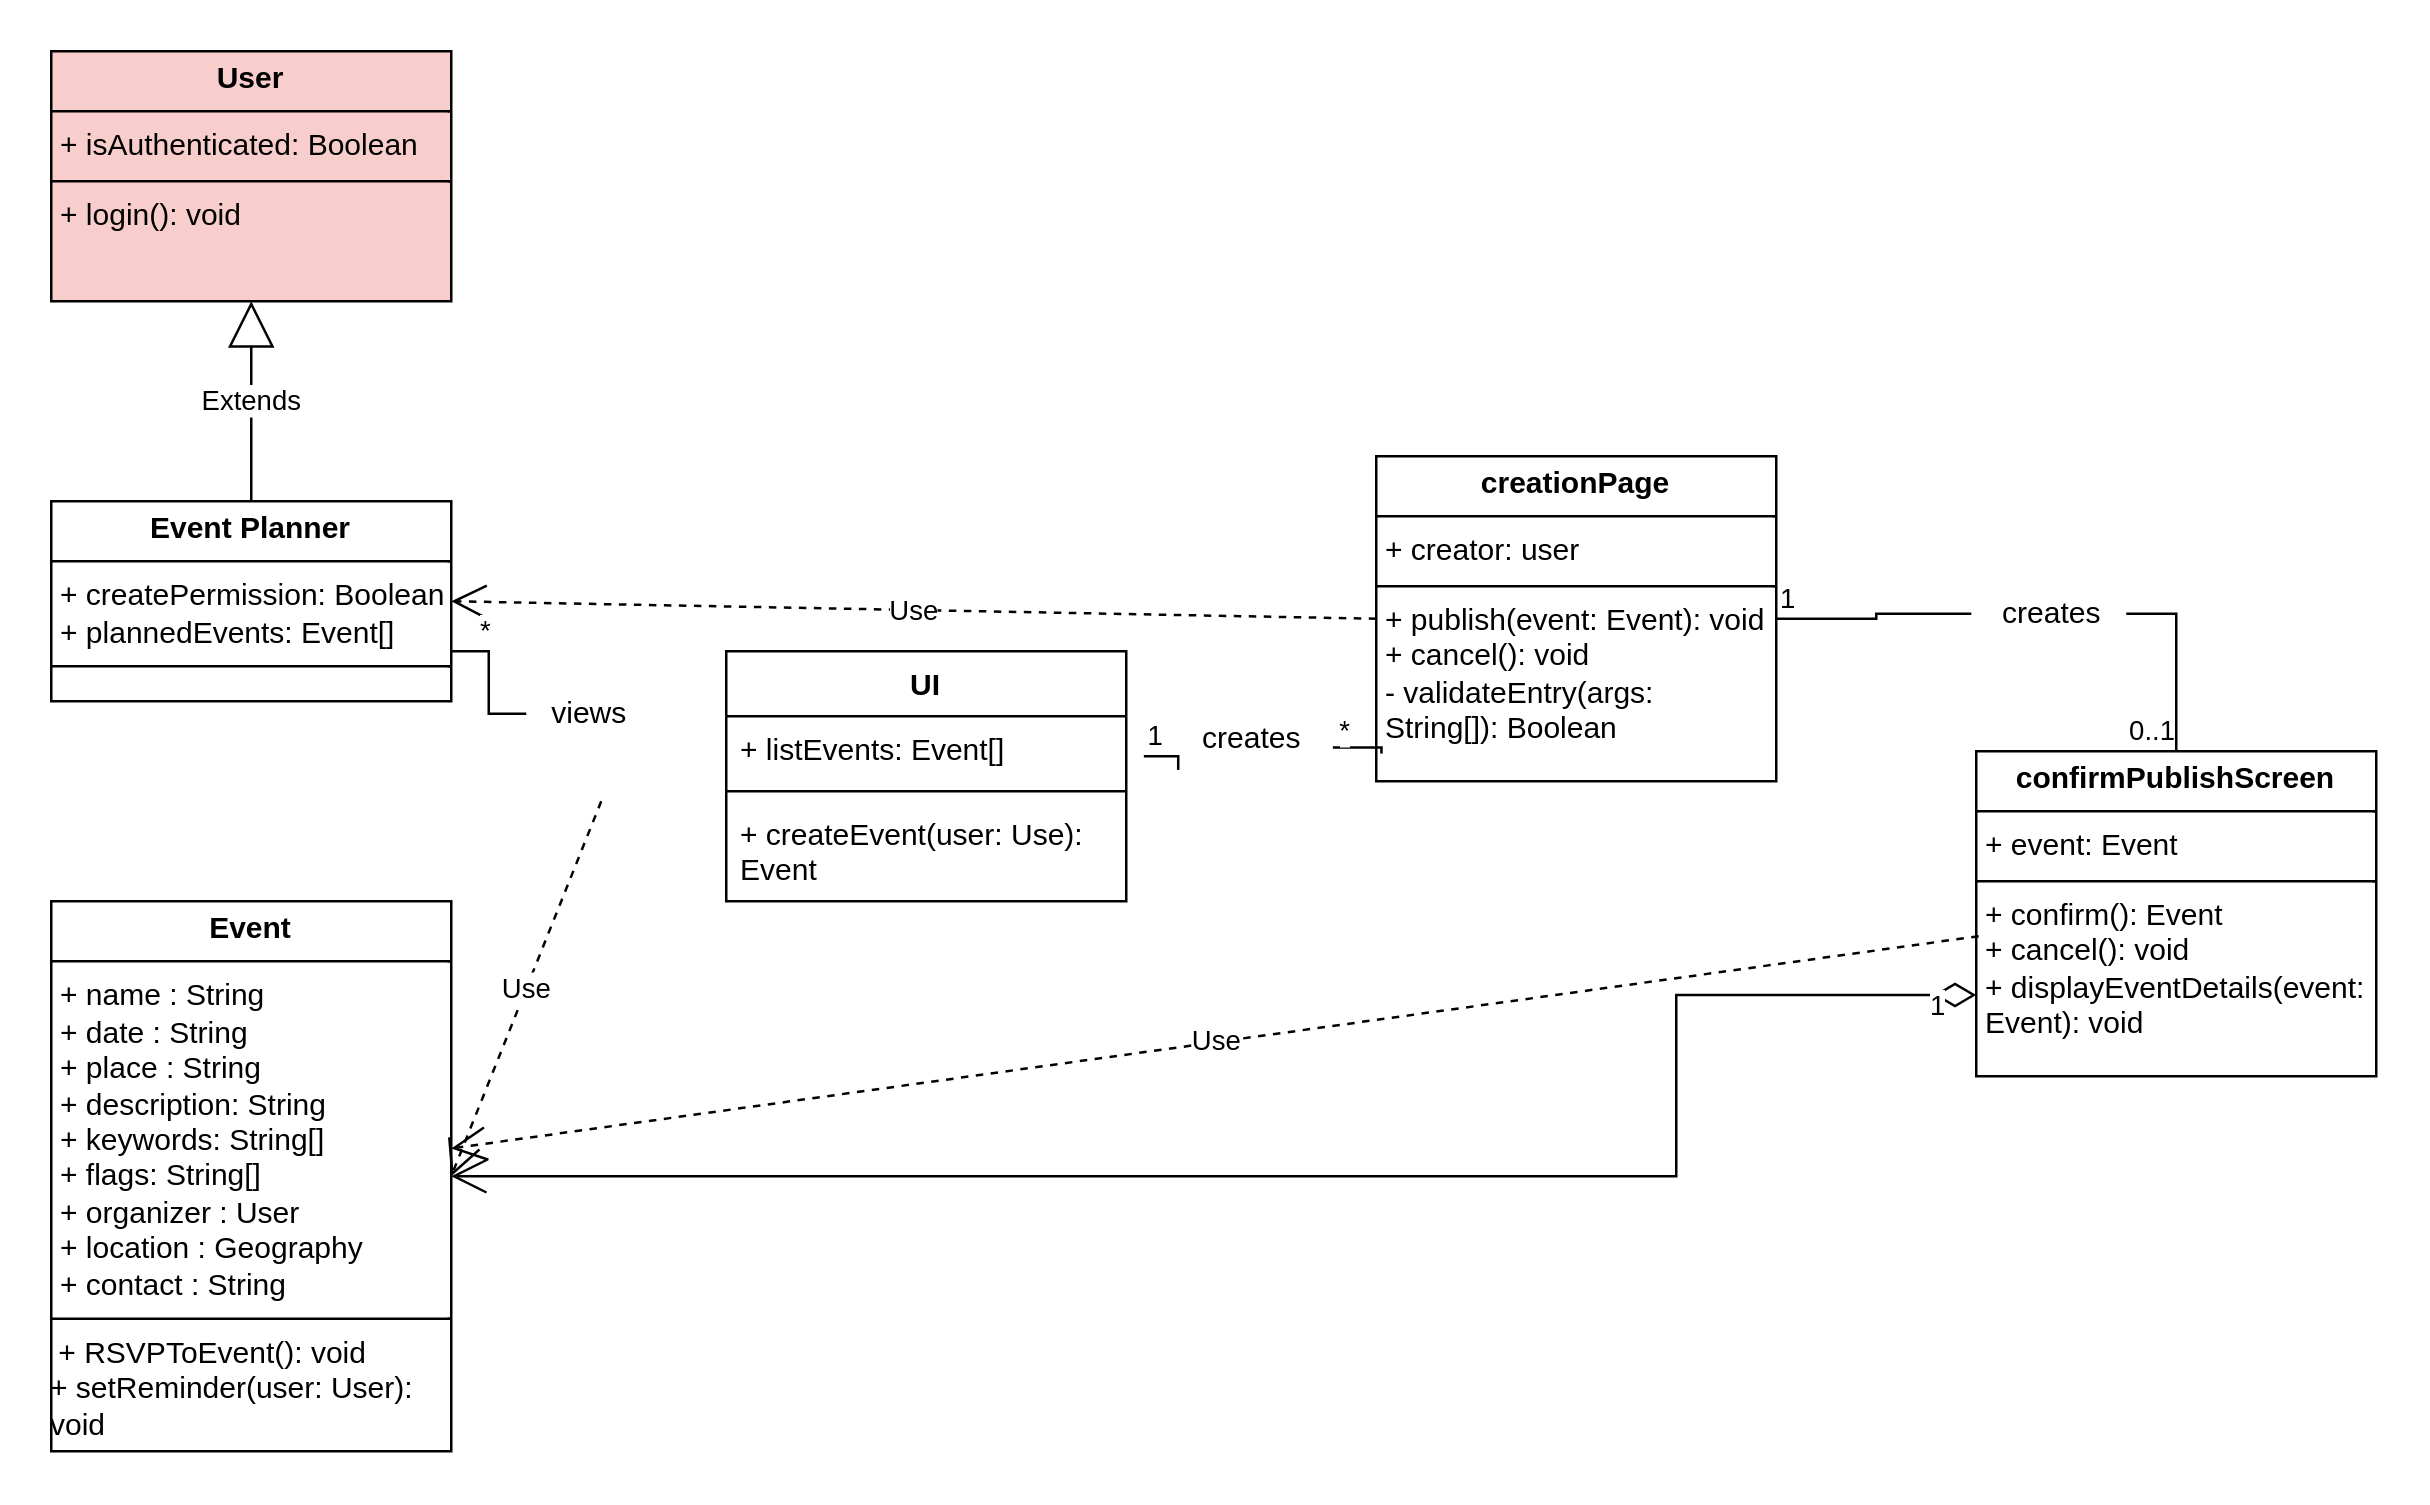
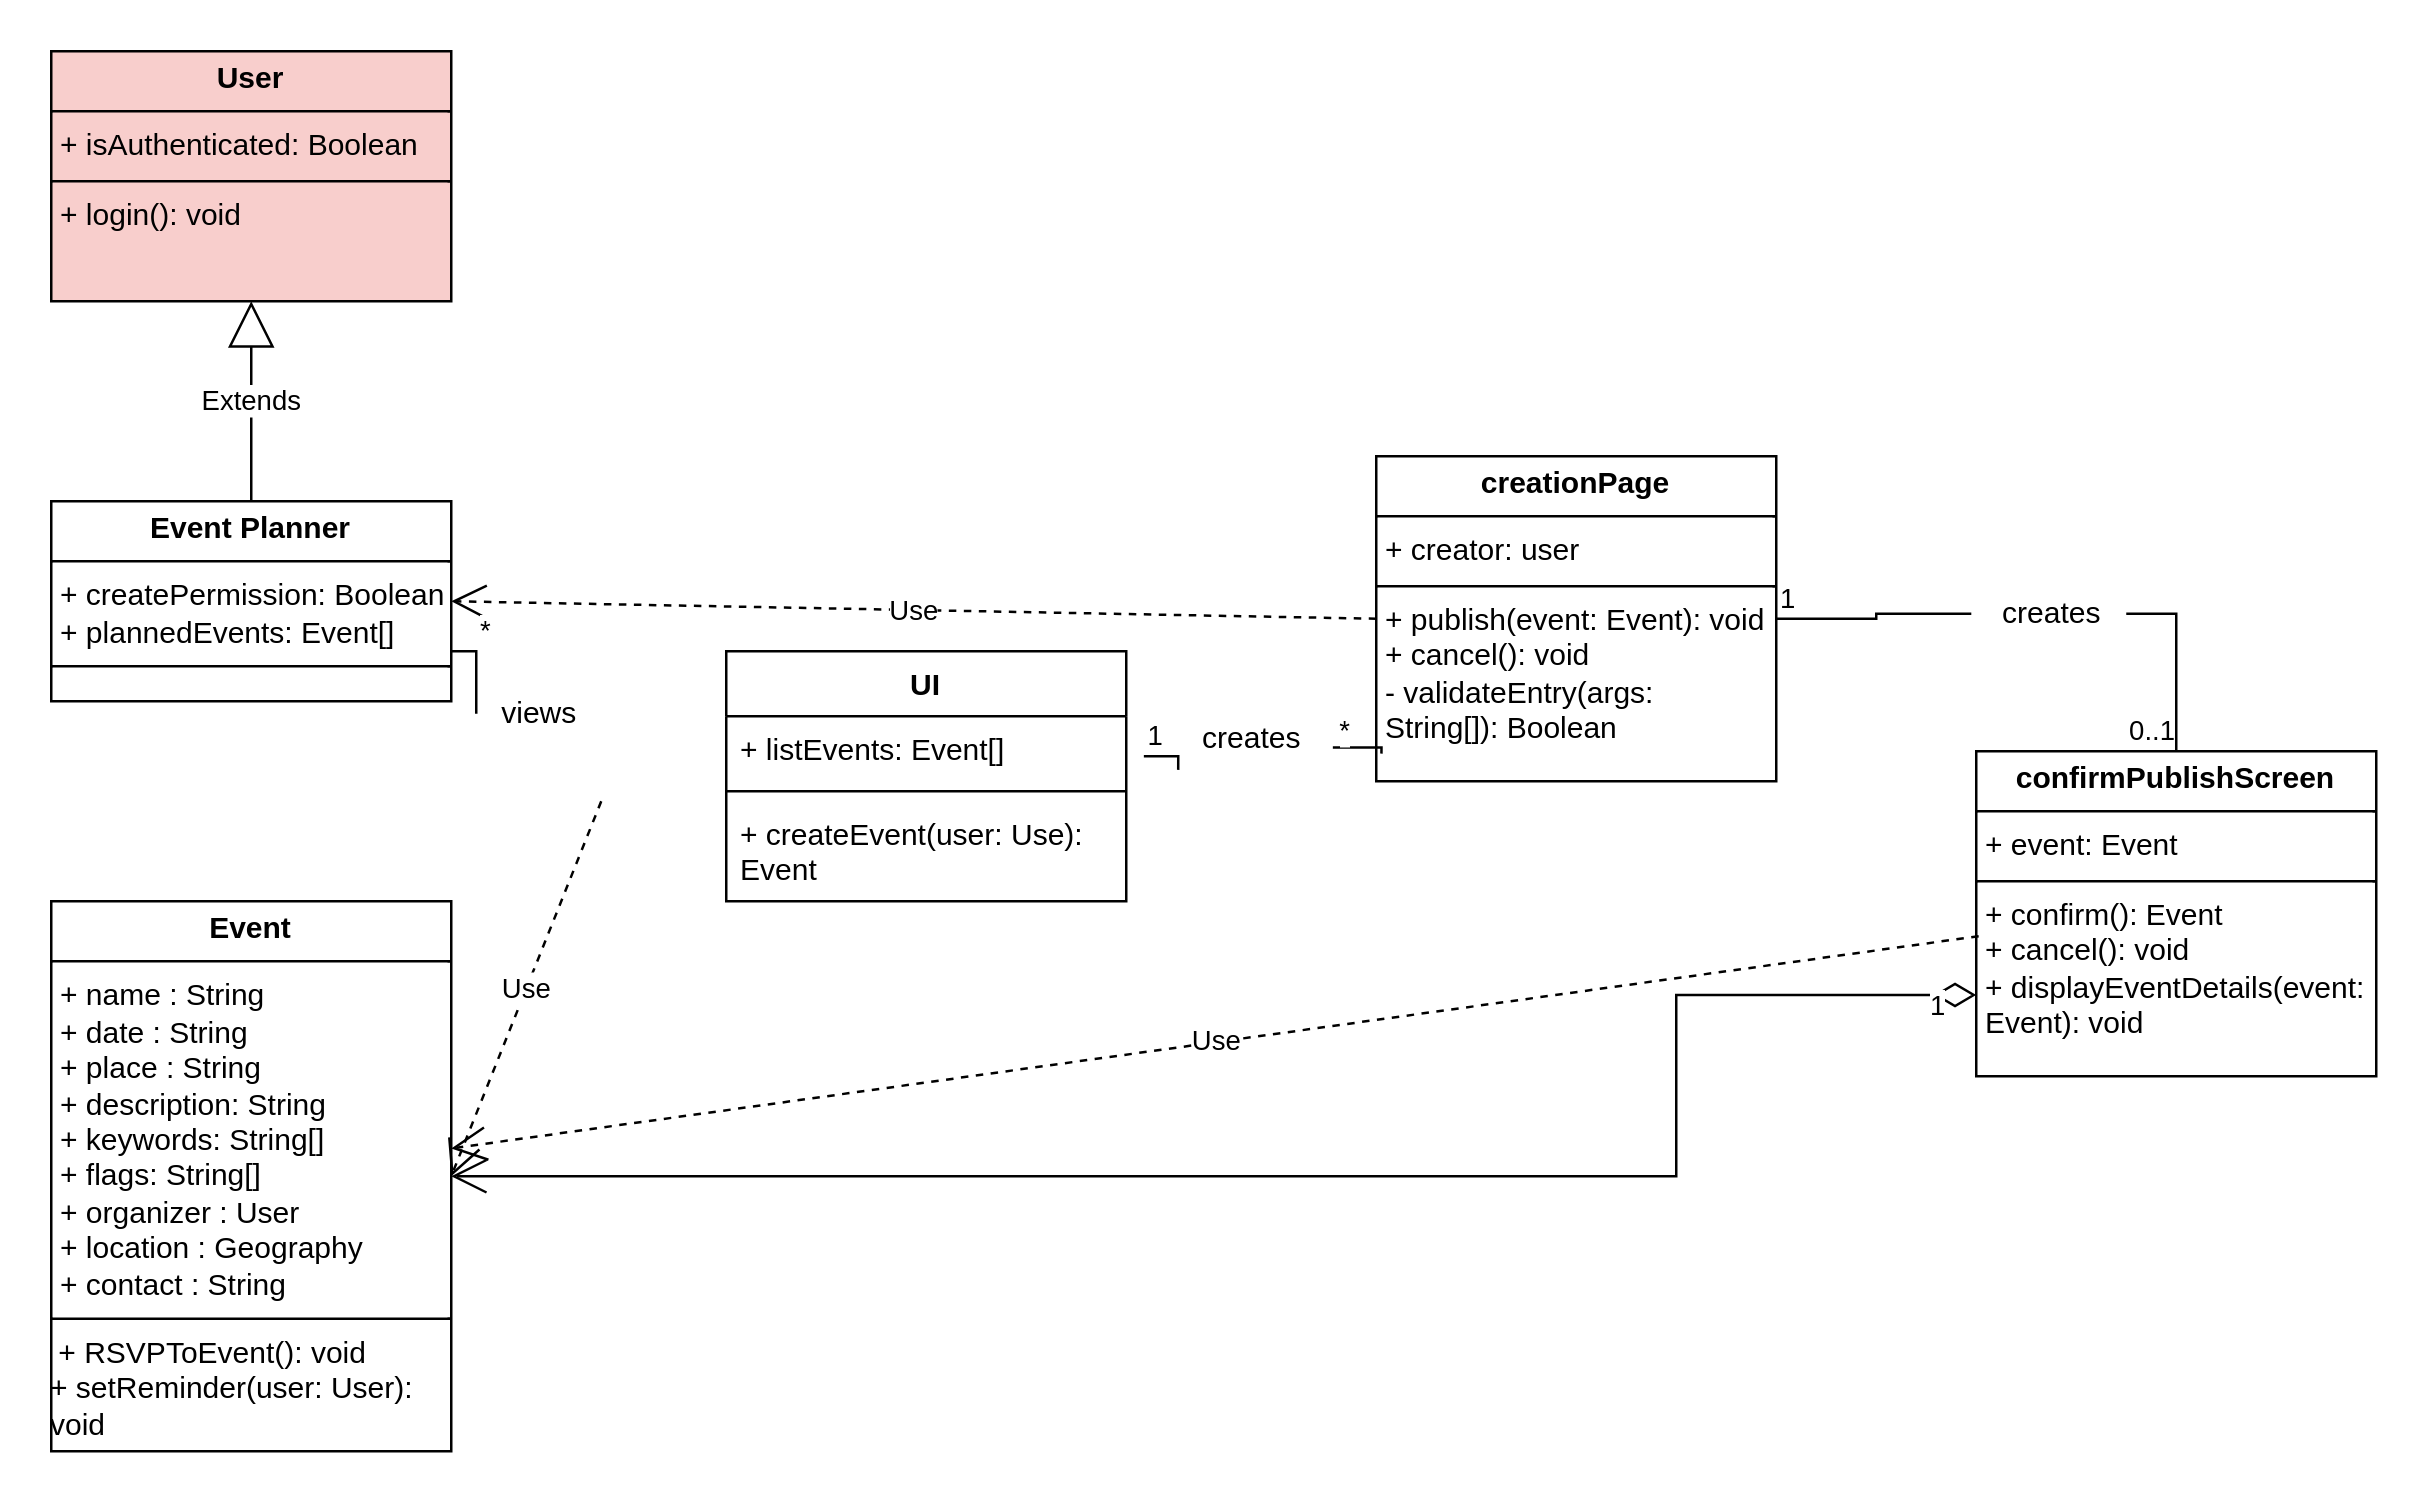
(589, 714) -> (539, 714)
